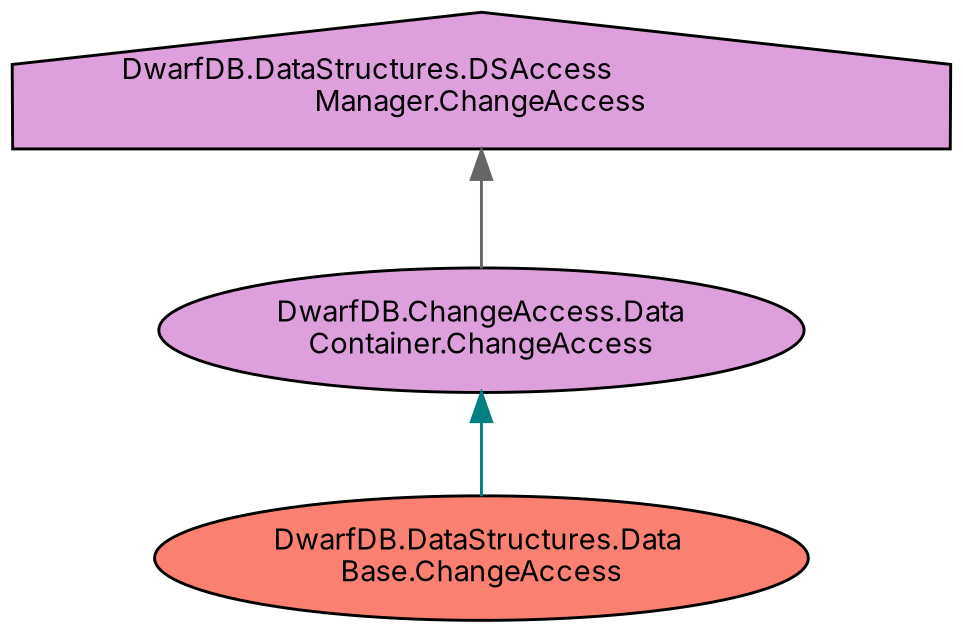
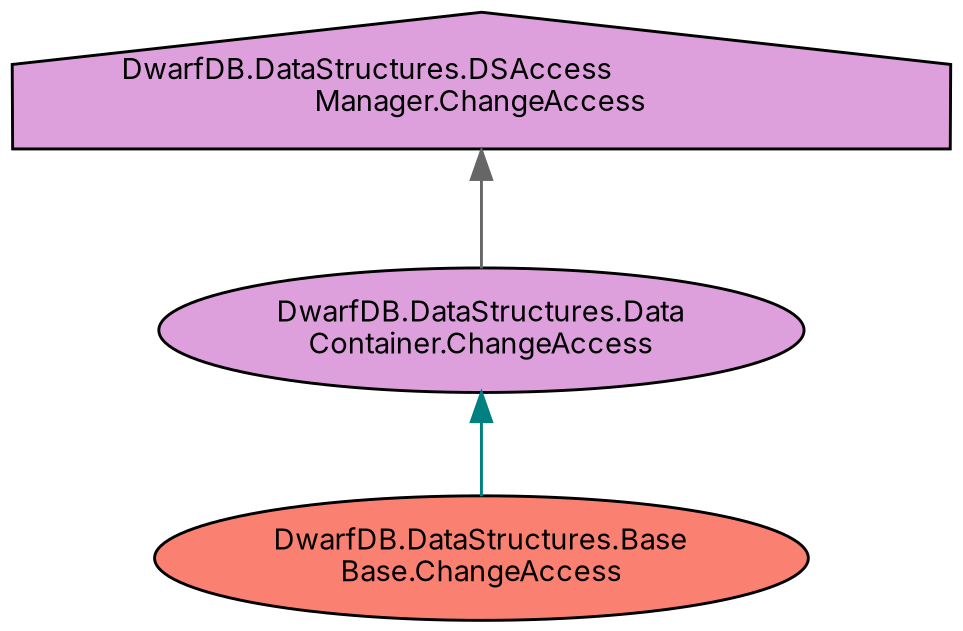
(481, 330) -> (481, 330)
(481, 558) -> (481, 558)
